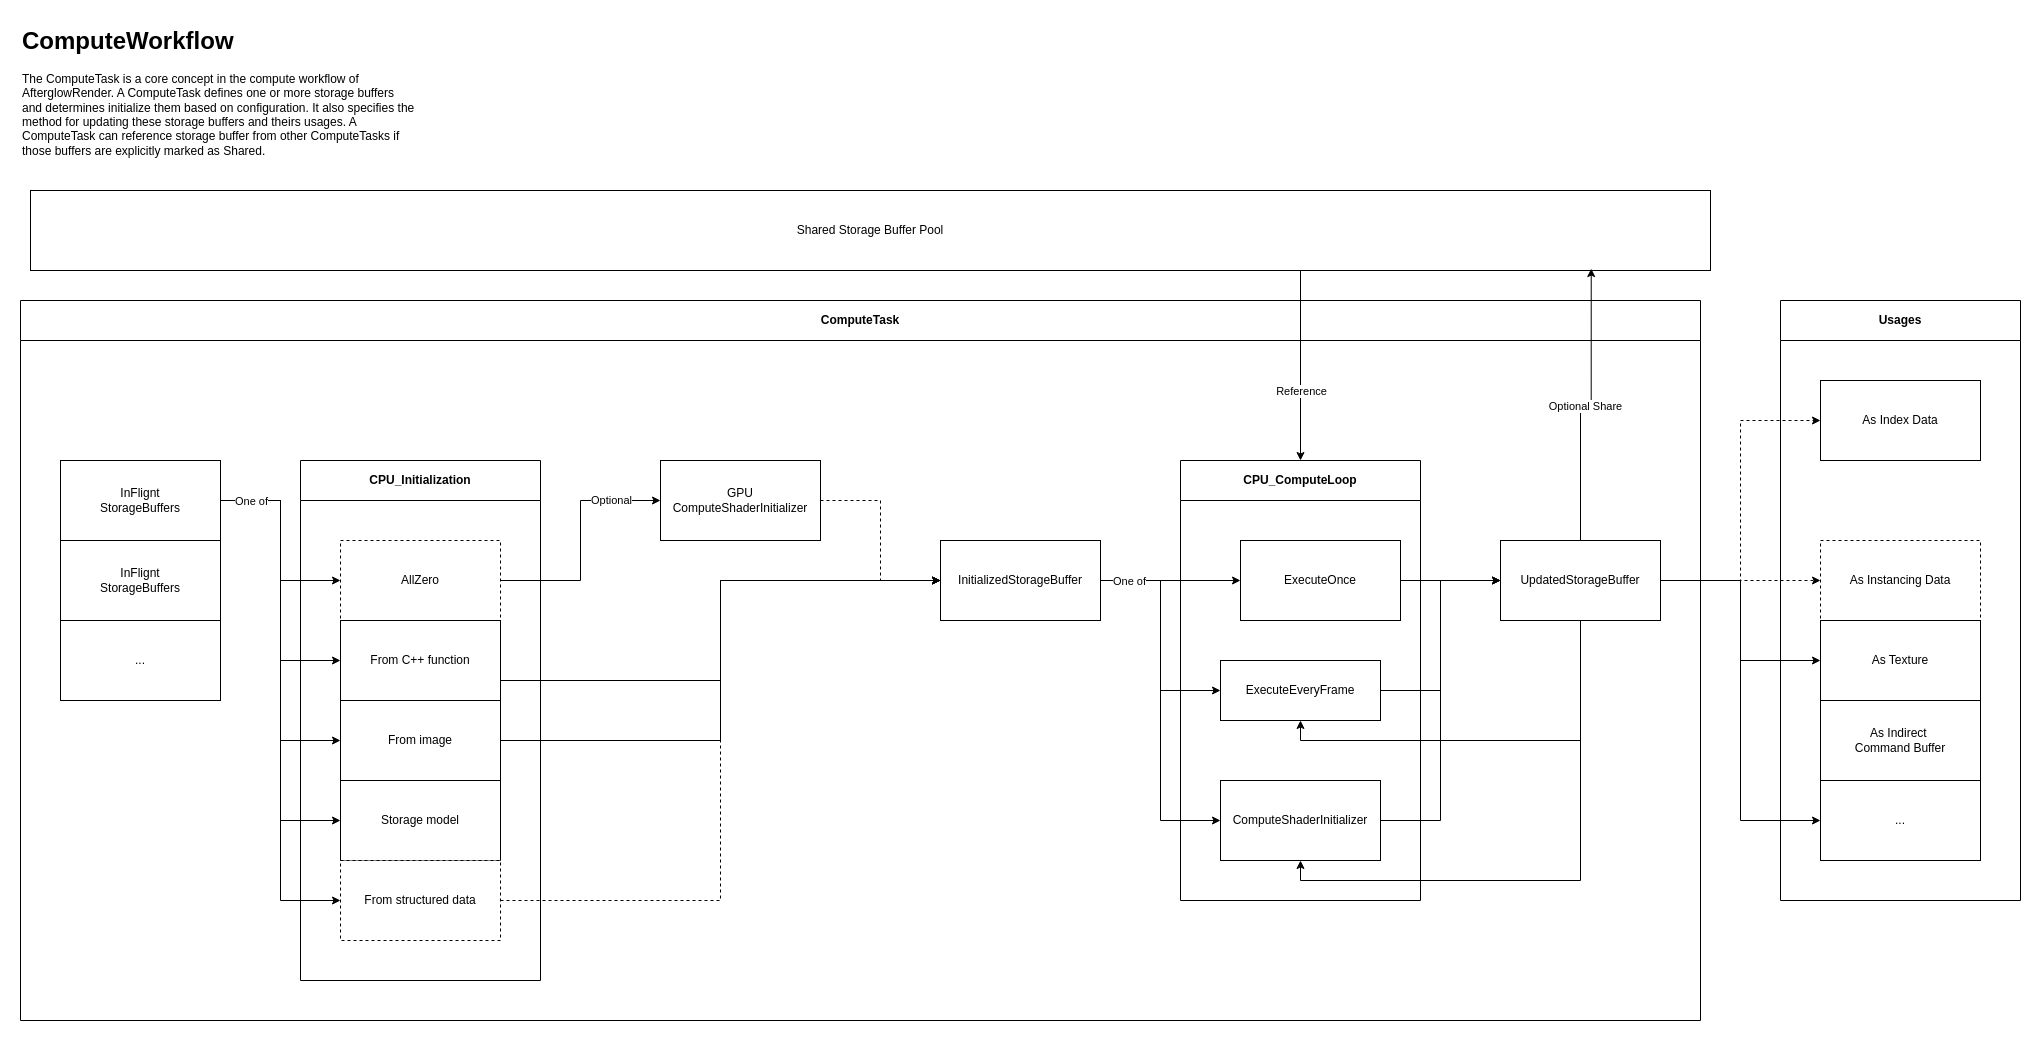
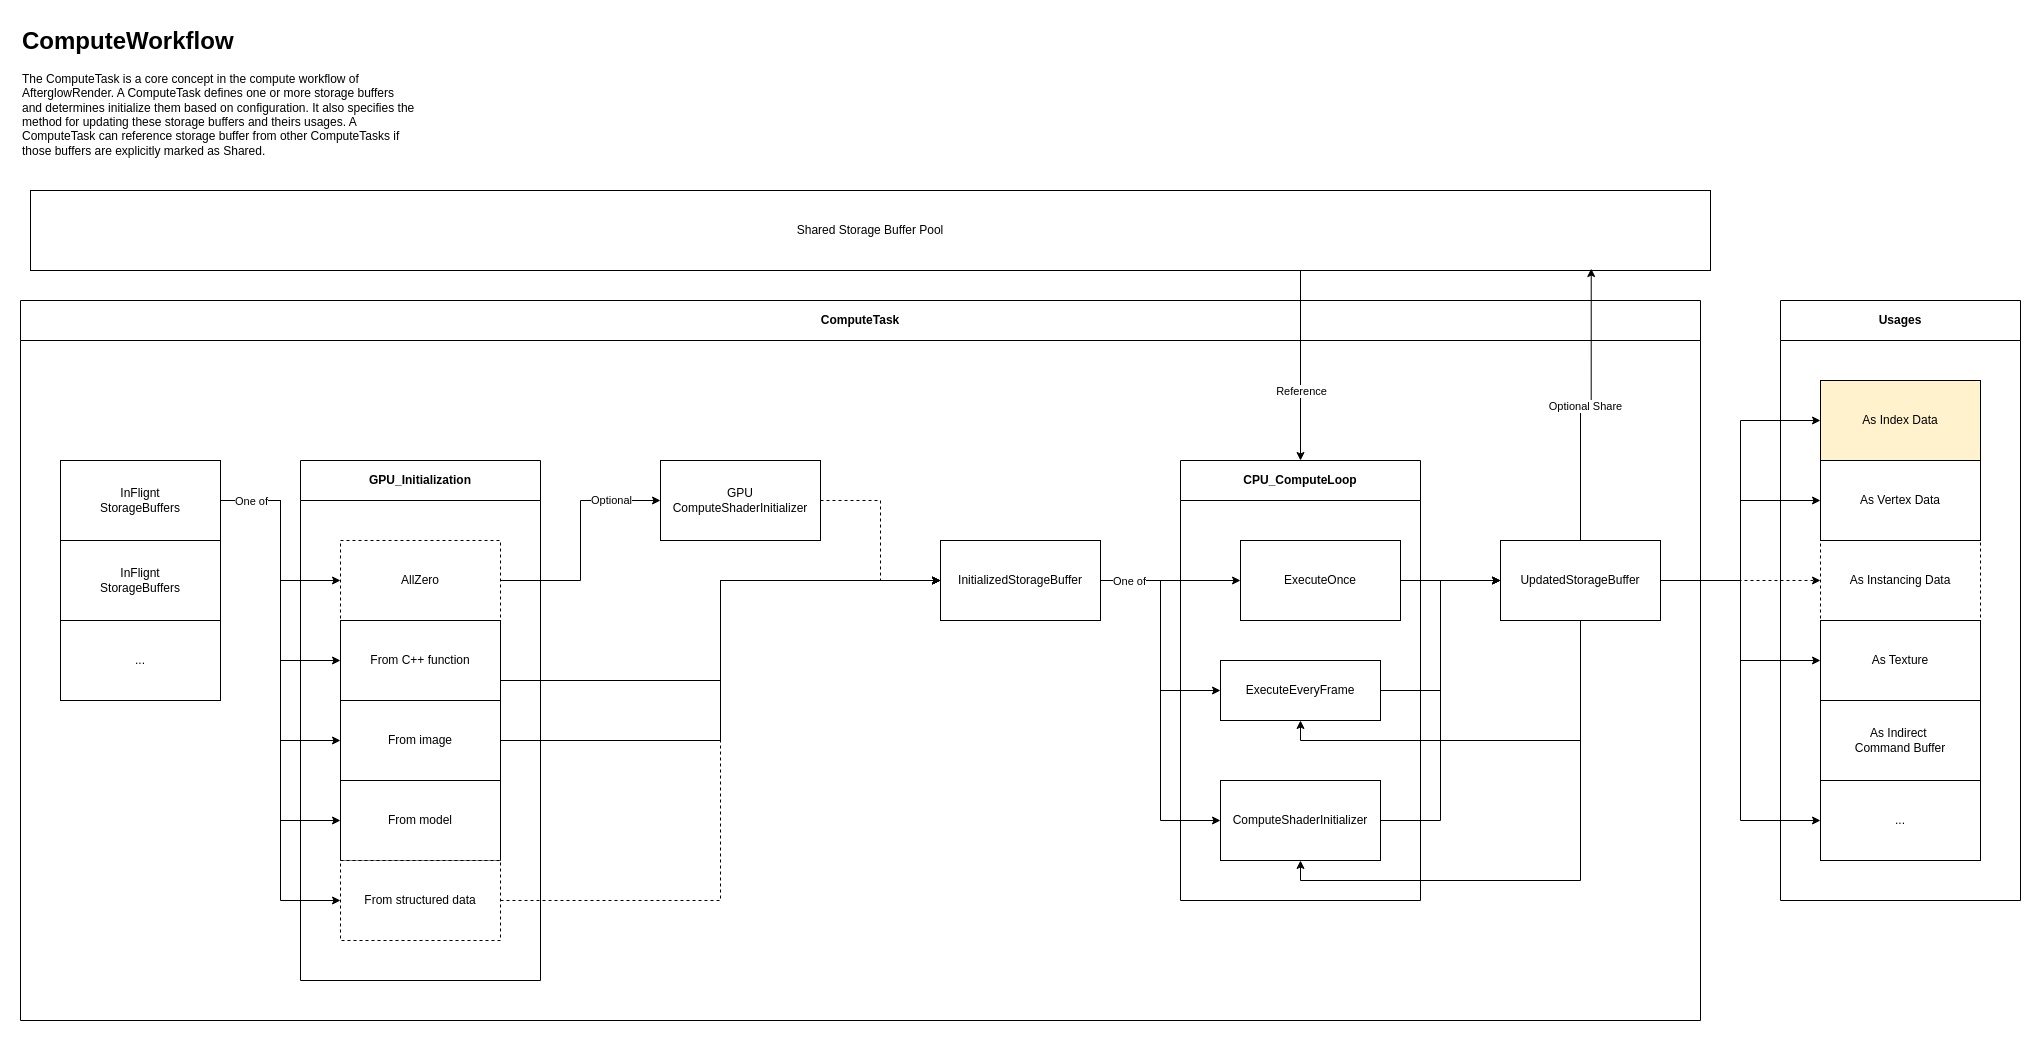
(1901, 421) -> (1901, 421)
(1741, 424) -> (1741, 424)
(421, 481) -> (421, 481)
none -> (1778, 501)
none -> (1901, 501)
(421, 821) -> (421, 821)
